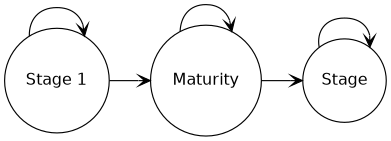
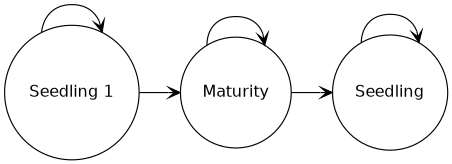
(57, 81) -> (72, 93)
(345, 81) -> (390, 93)
